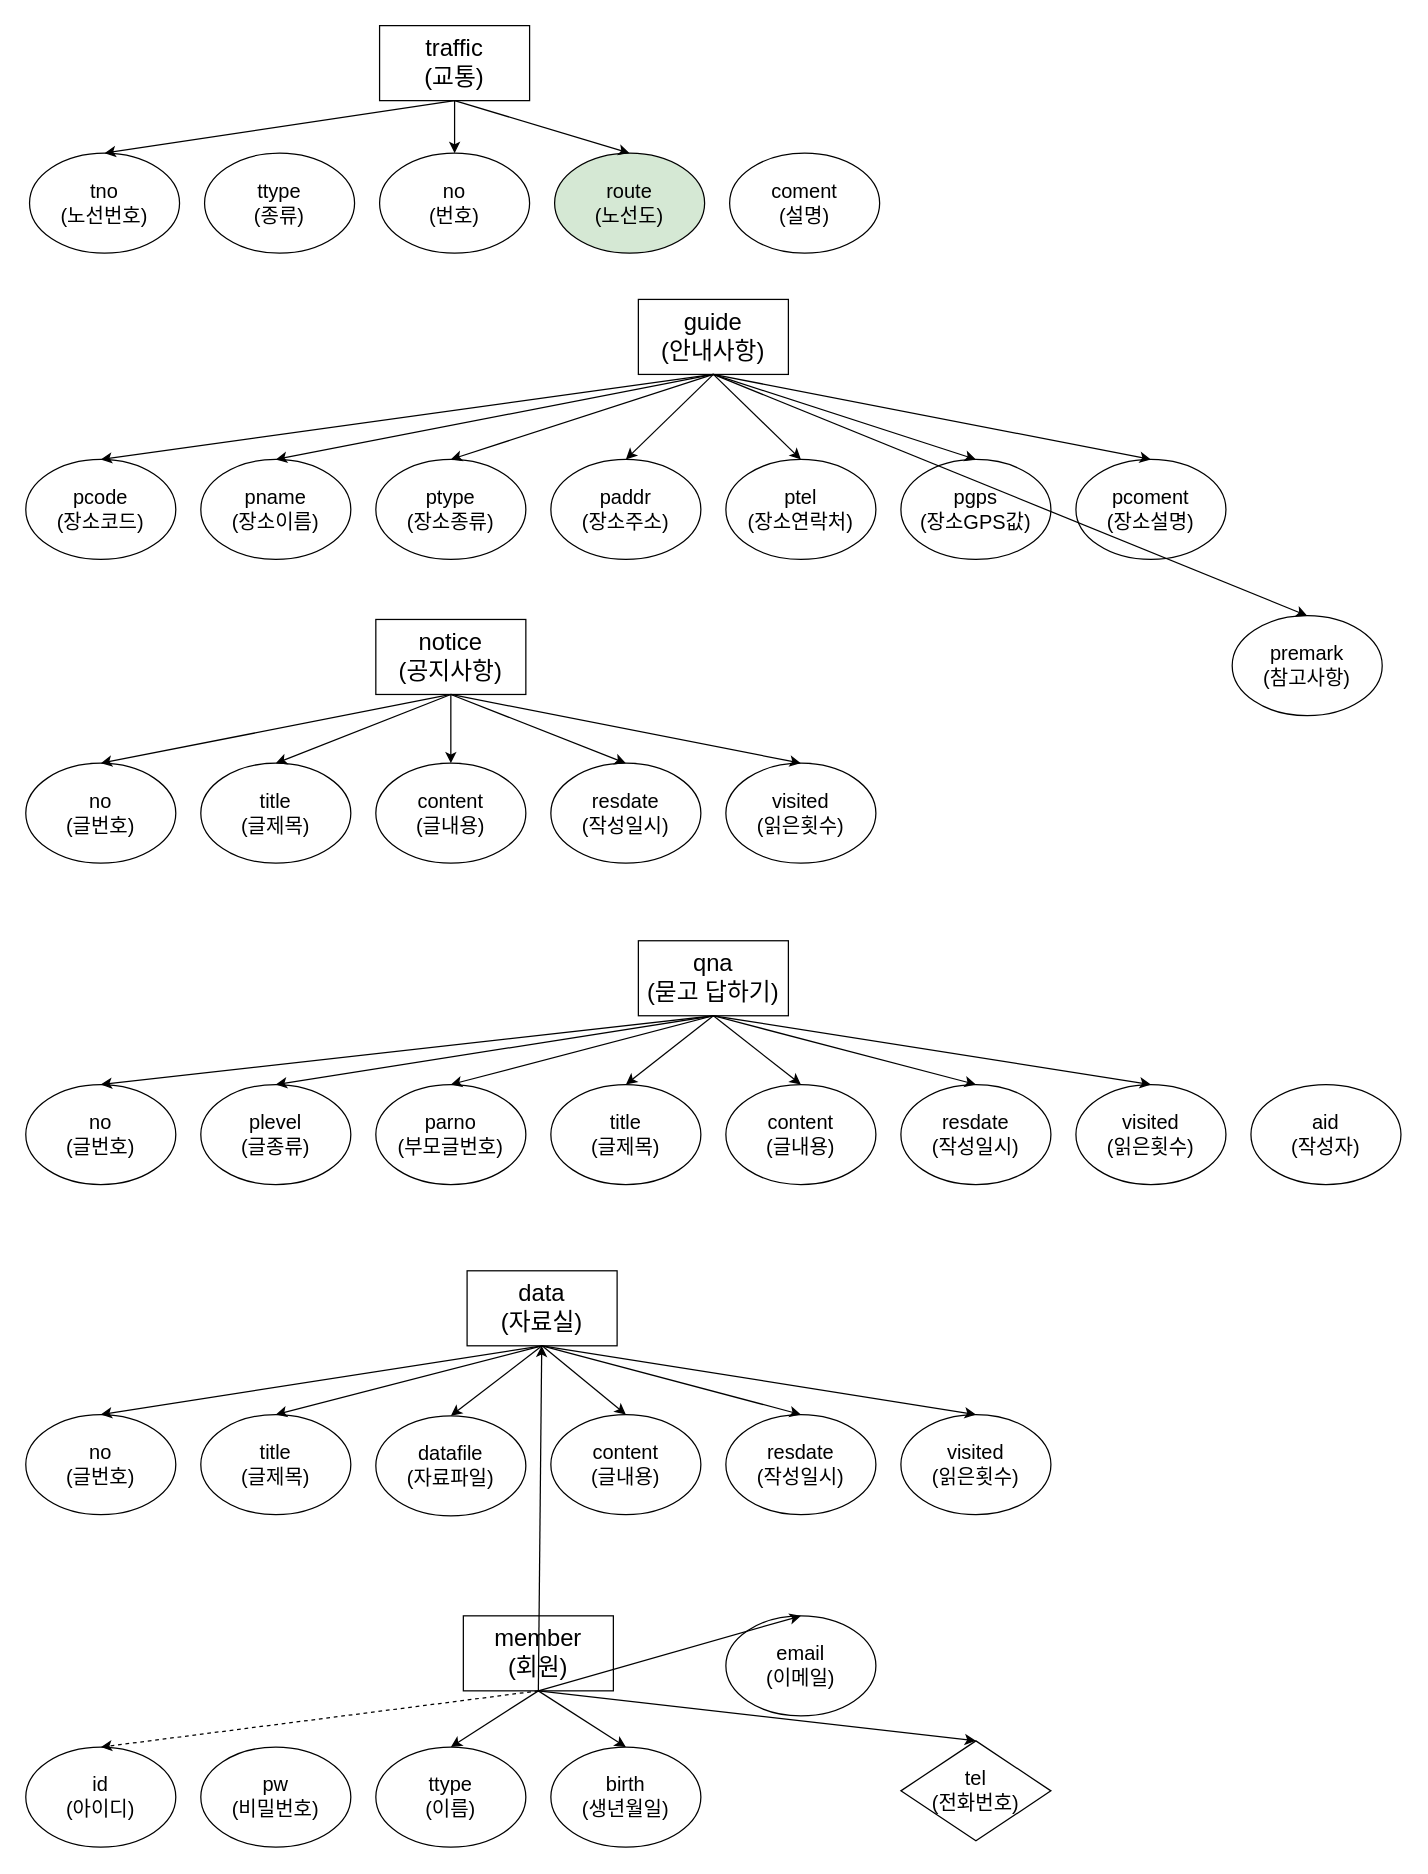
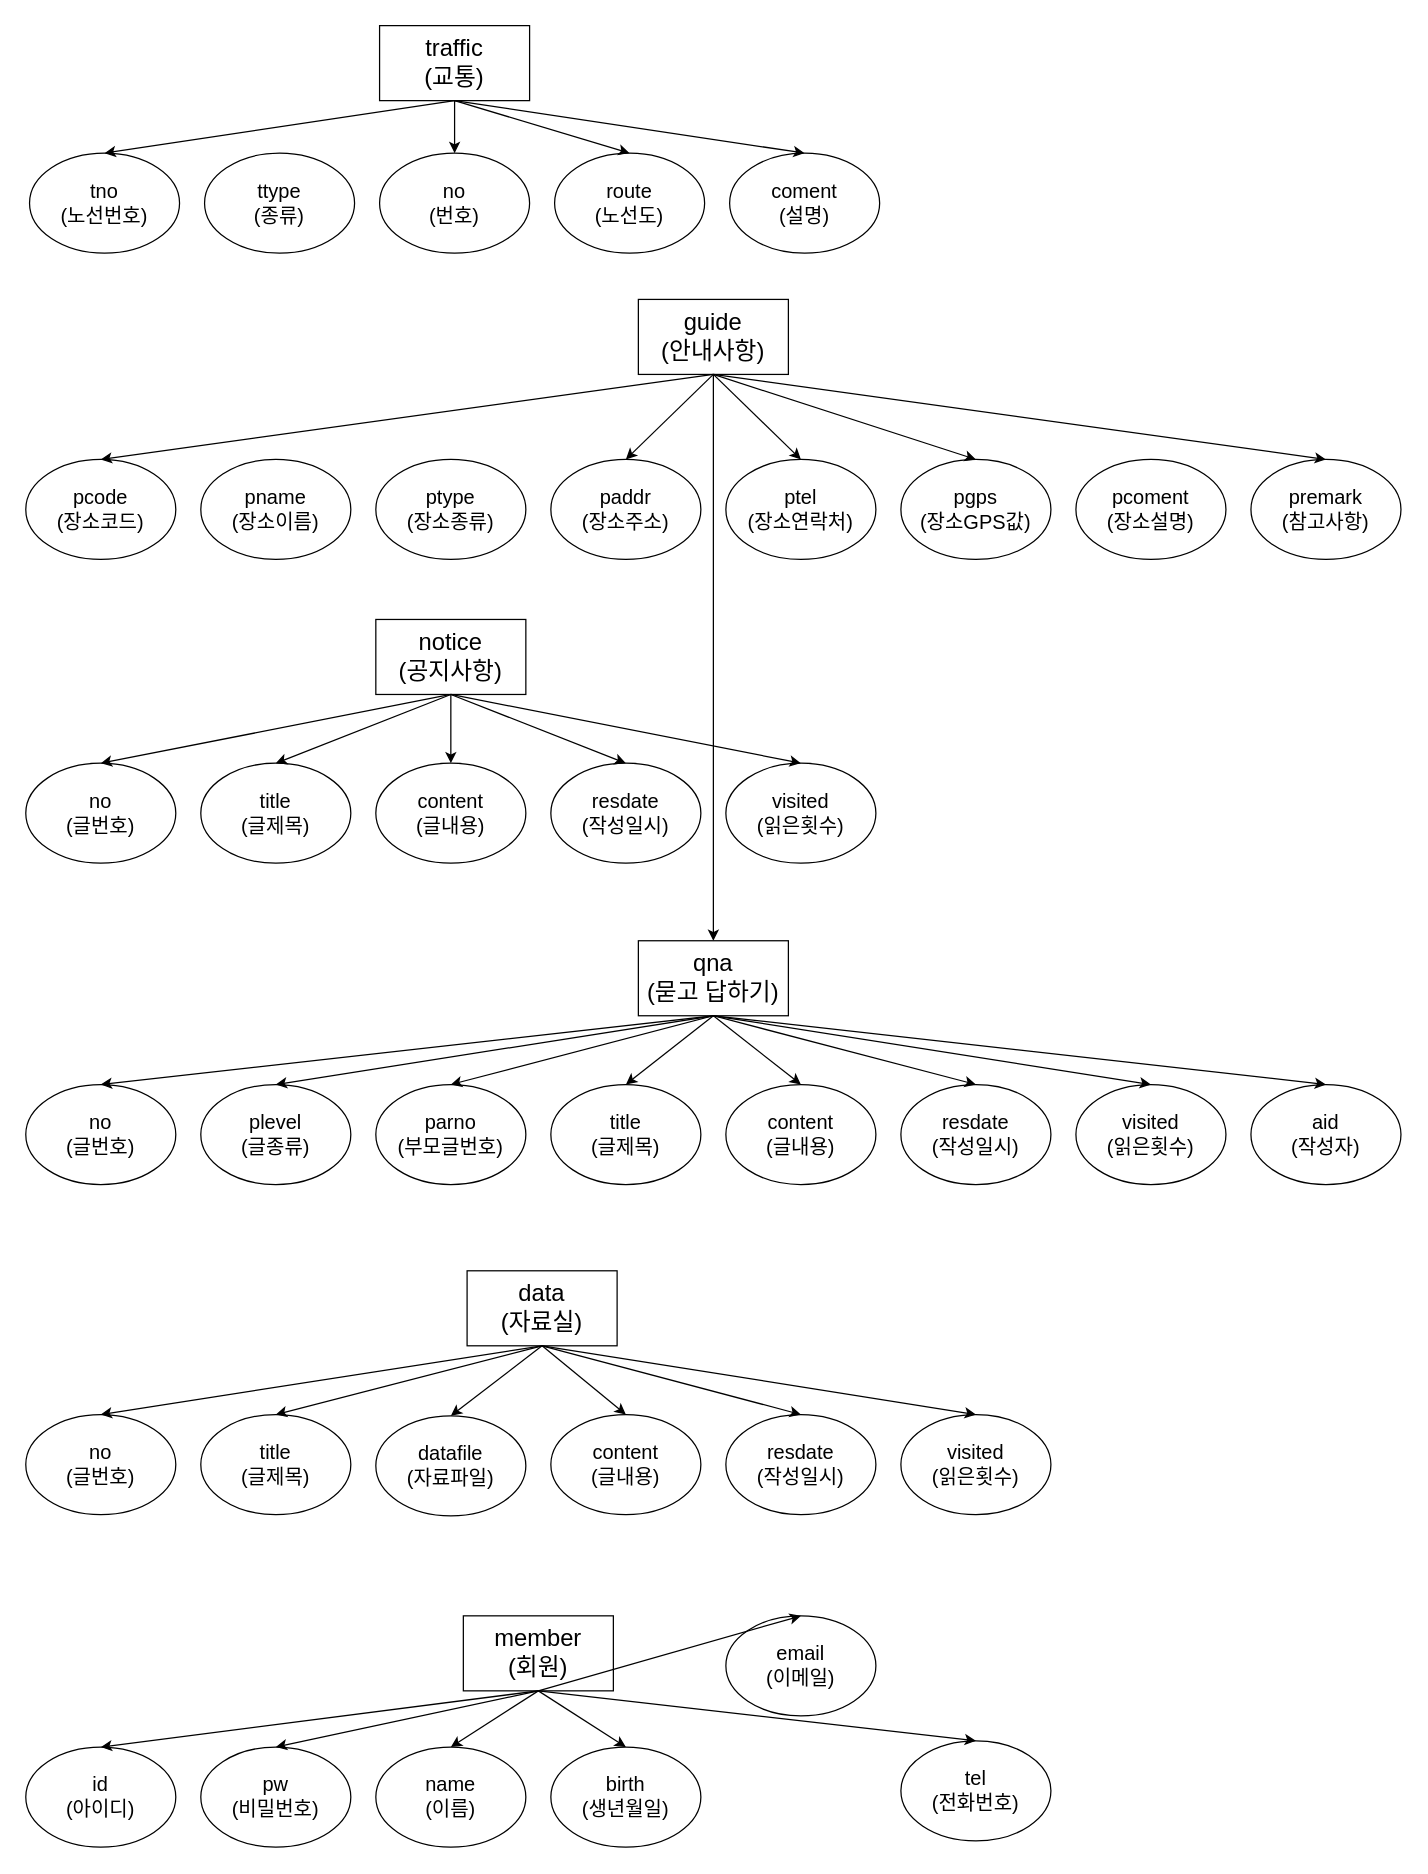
none -> (631, 127)
(629, 203) -> (629, 203)
(582, 417) -> none
(489, 418) -> (713, 655)
(941, 419) -> none
(1307, 666) -> (1326, 509)
none -> (1031, 1051)
(540, 1521) -> (406, 1719)
(311, 1720) -> (311, 1720)
(976, 1791) -> (976, 1791)
(451, 1797) -> (451, 1797)
